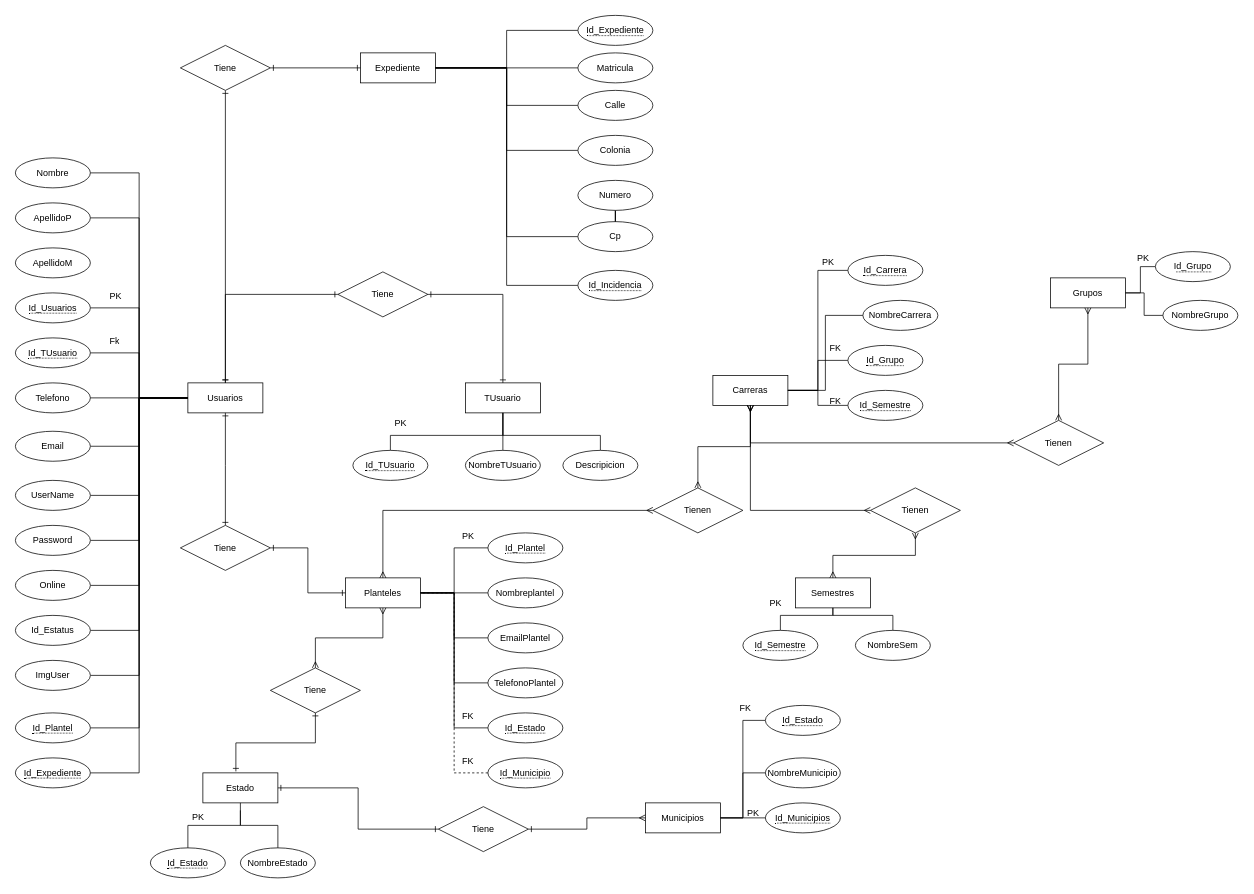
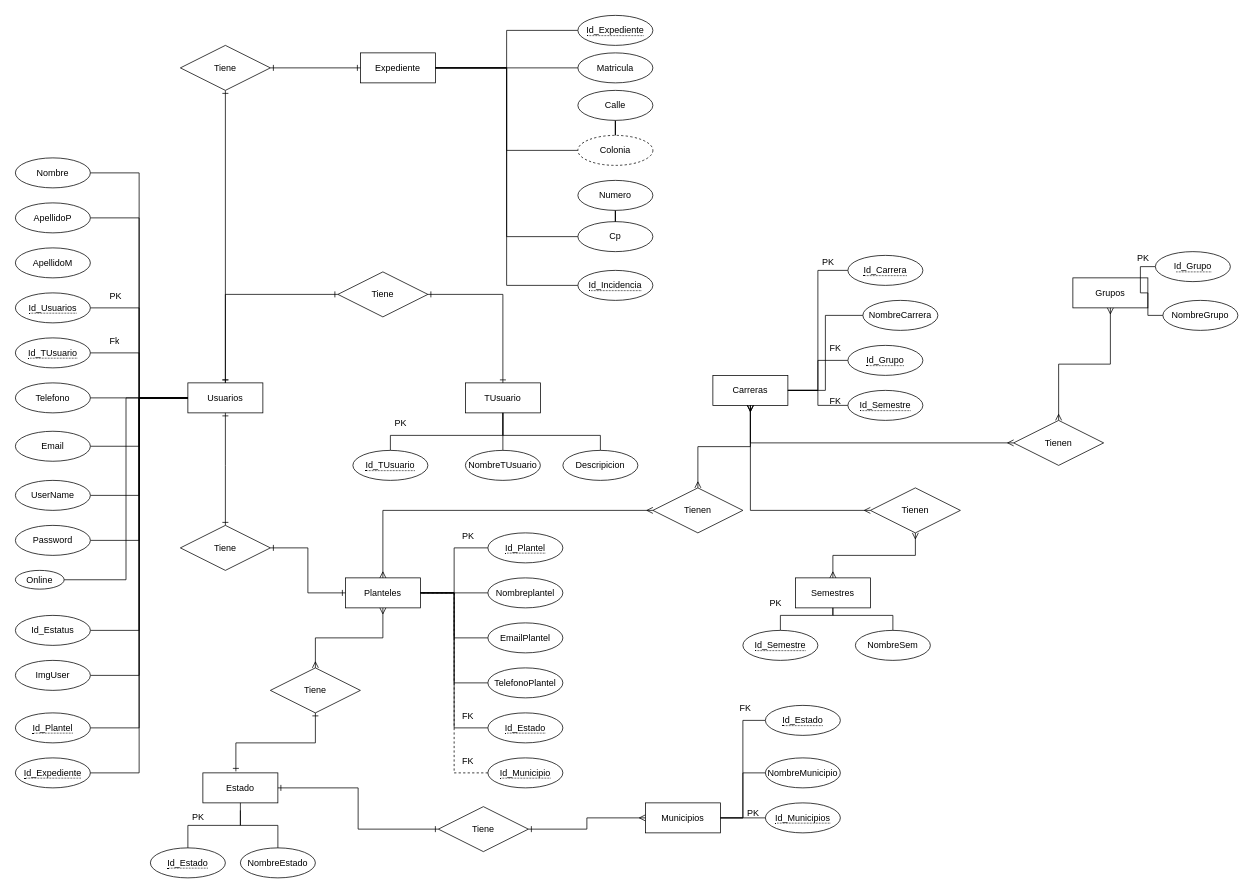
(543, 105) -> (615, 128)
(615, 150) -> (615, 150)
(1088, 293) -> (1110, 293)
(53, 585) -> (40, 580)
